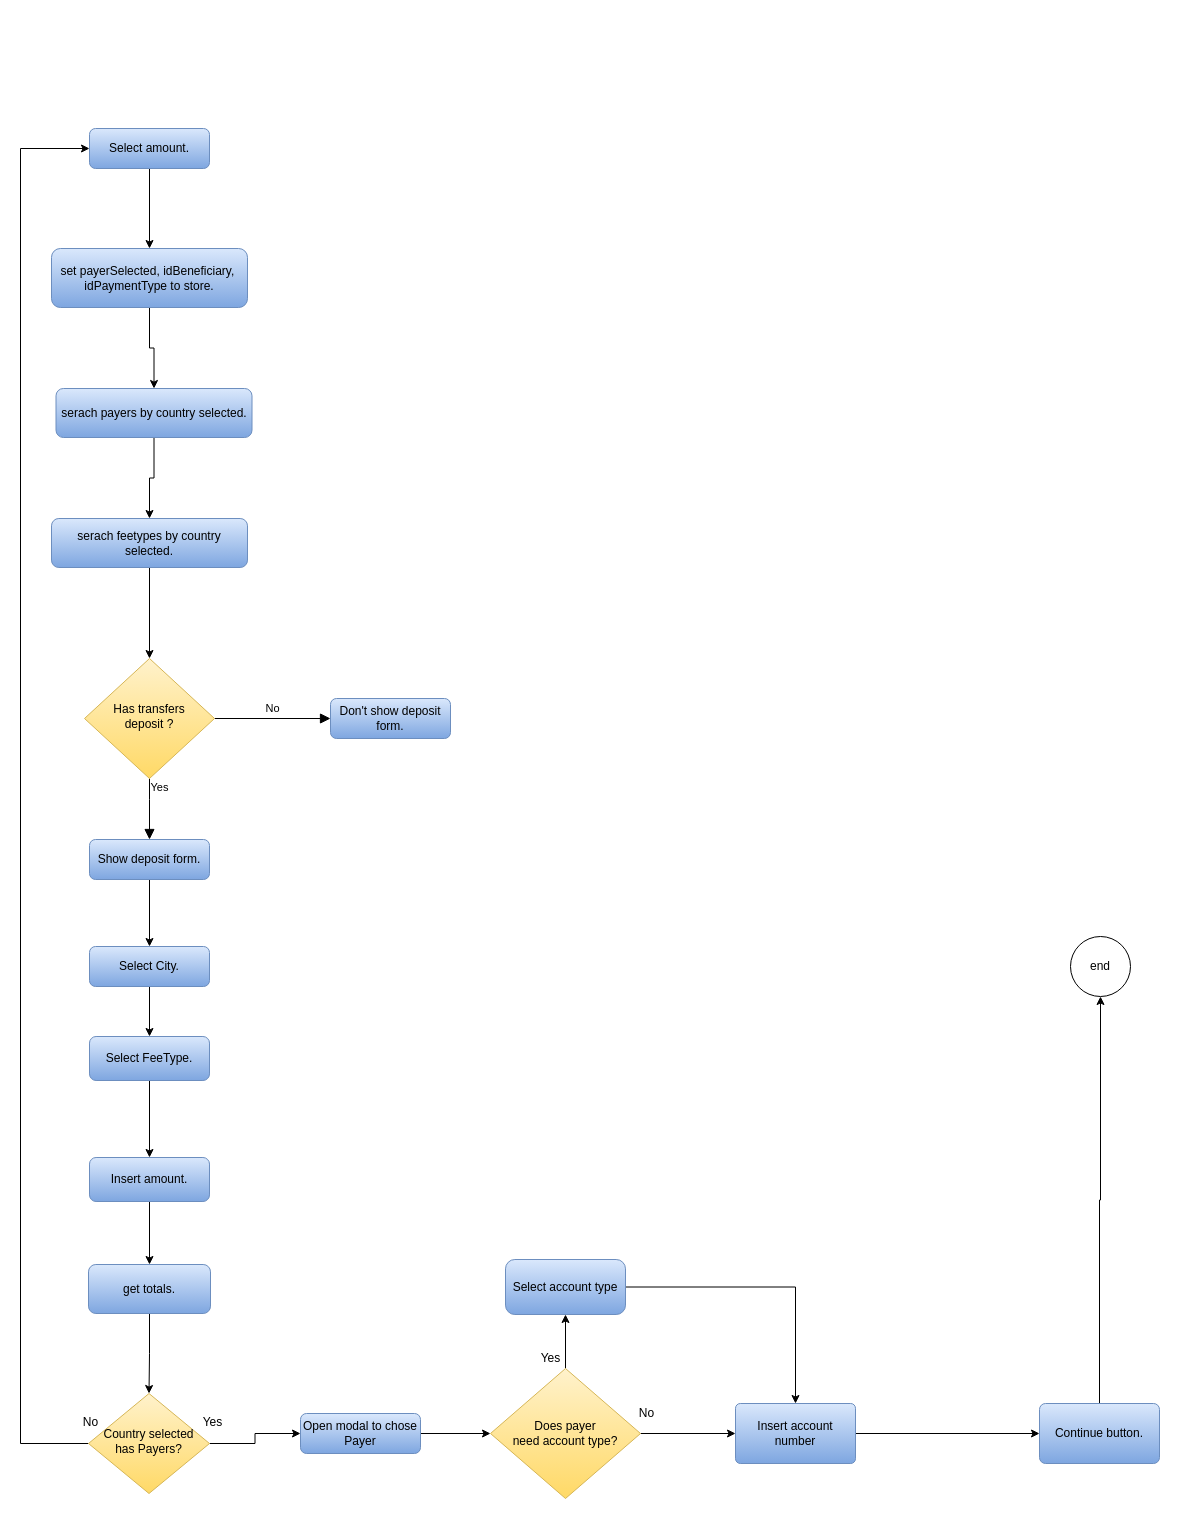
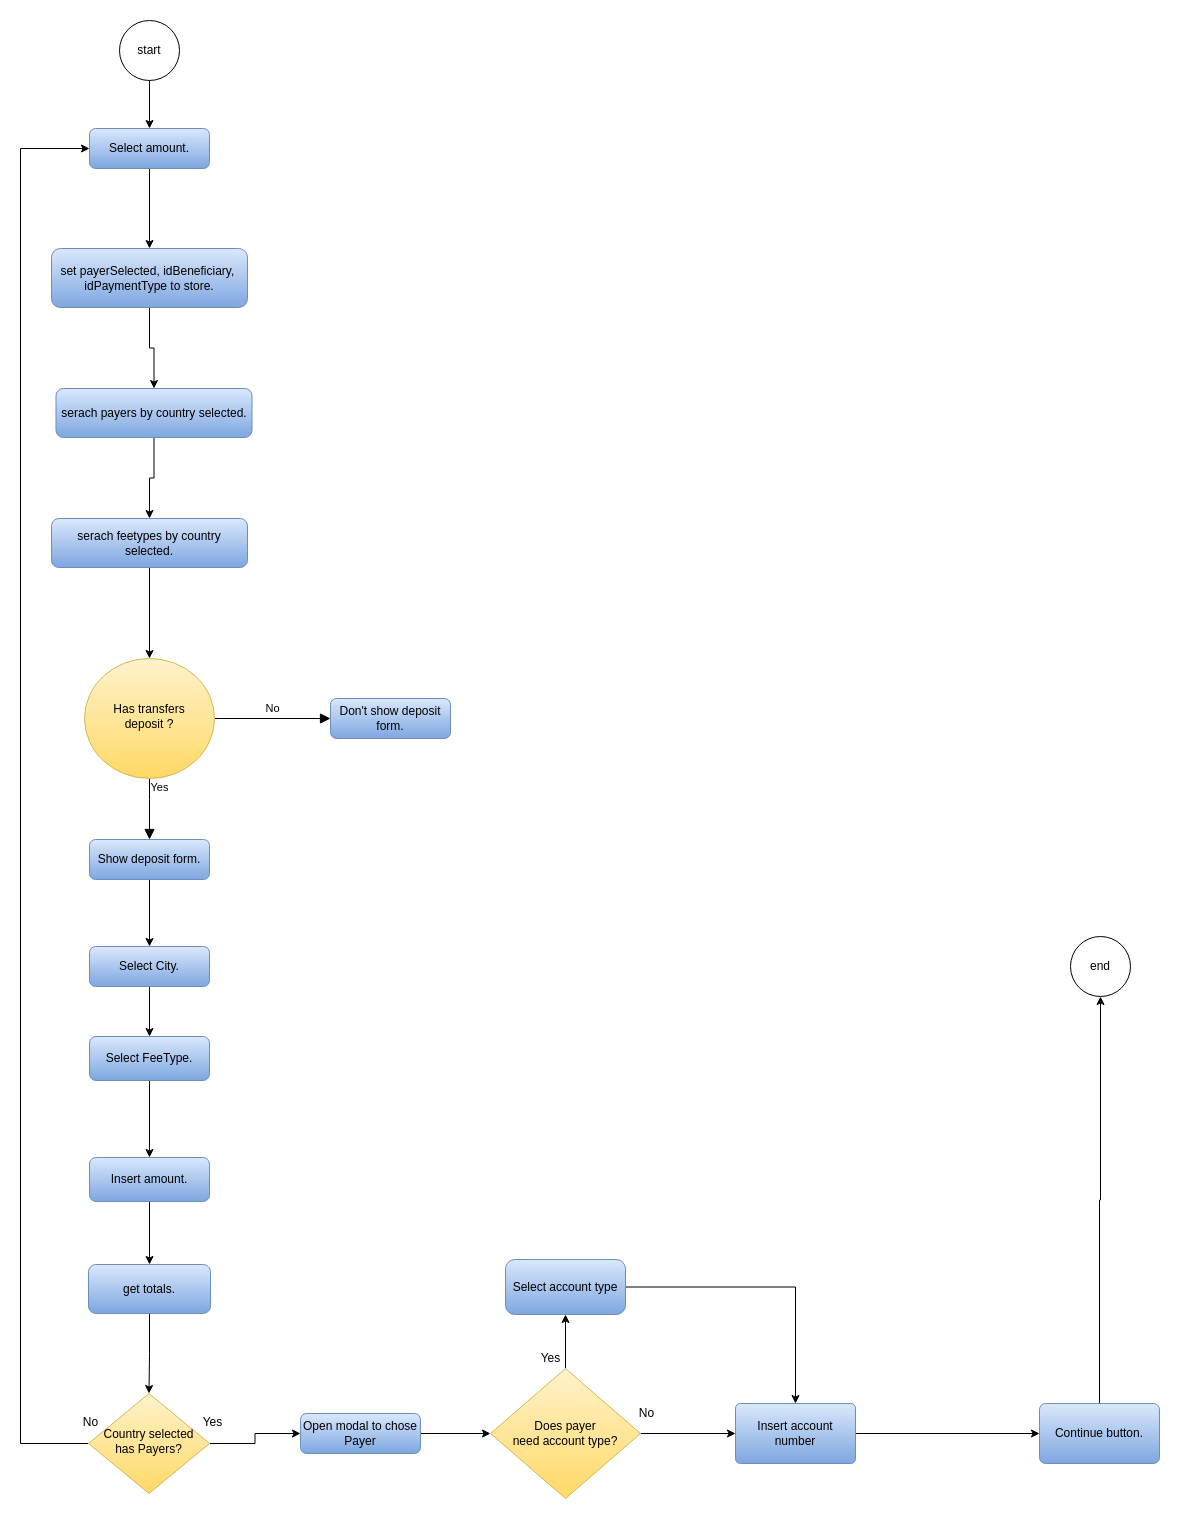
none -> (150, 51)
none -> (150, 101)
(150, 719) -> (150, 719)
